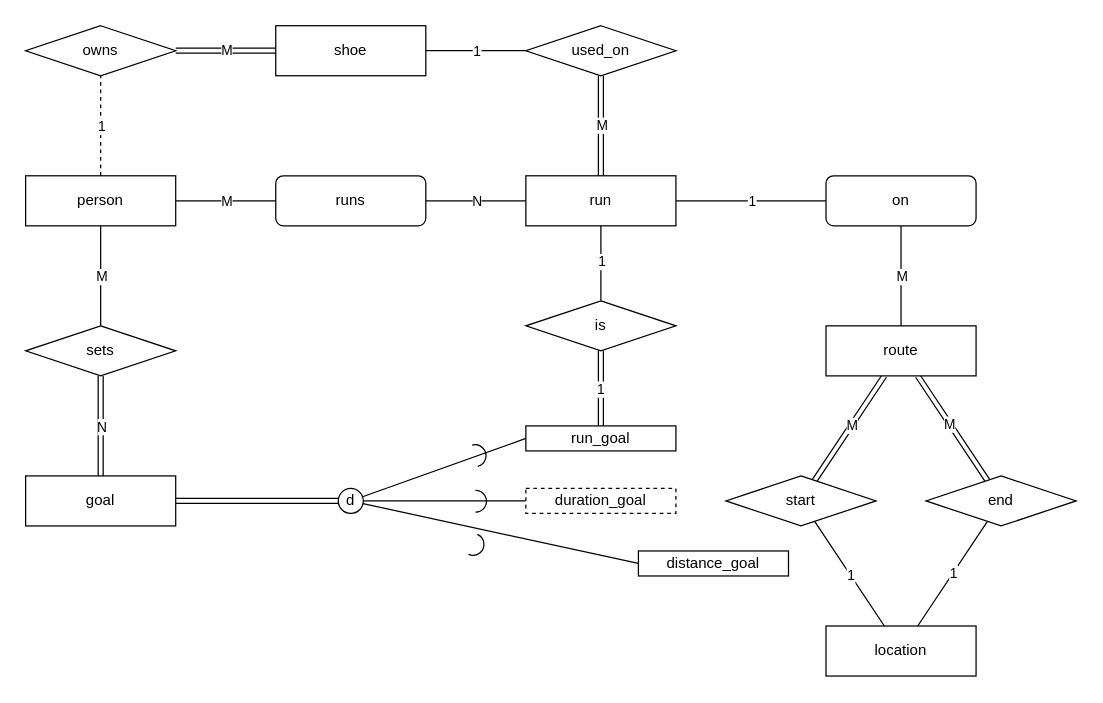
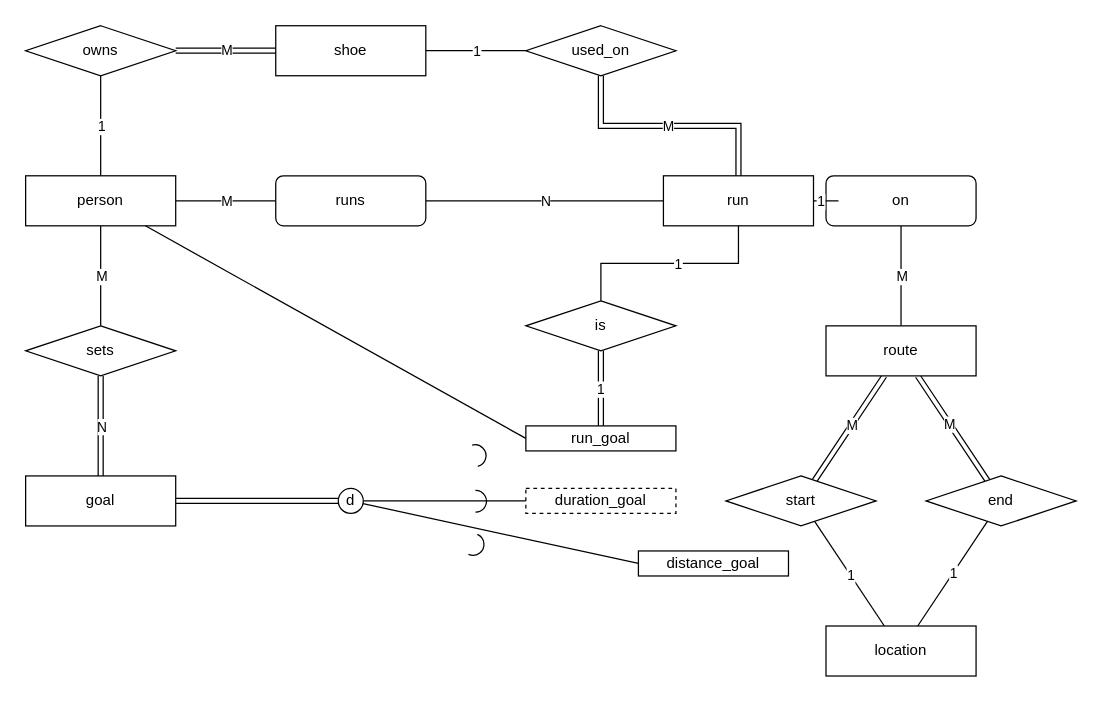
(101, 98) -> (101, 98)
(601, 201) -> (738, 201)
(444, 467) -> (336, 332)
